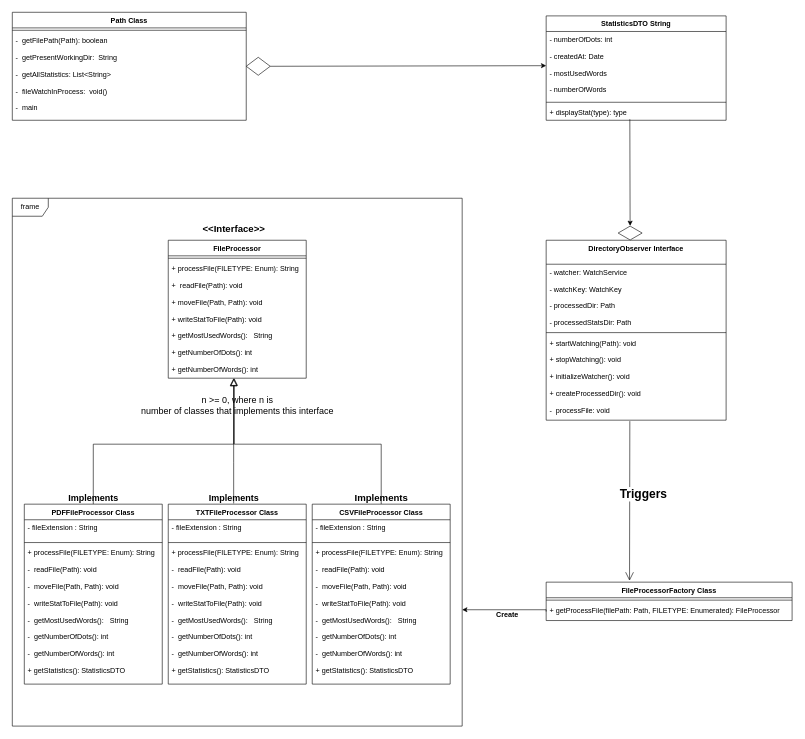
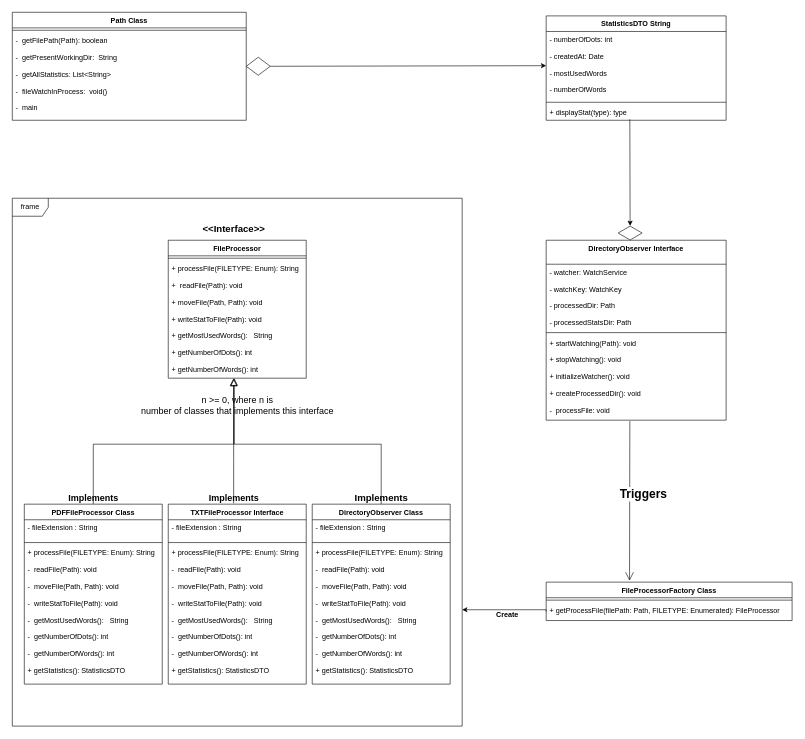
(237, 512) -> (237, 512)
(381, 512) -> (381, 512)
